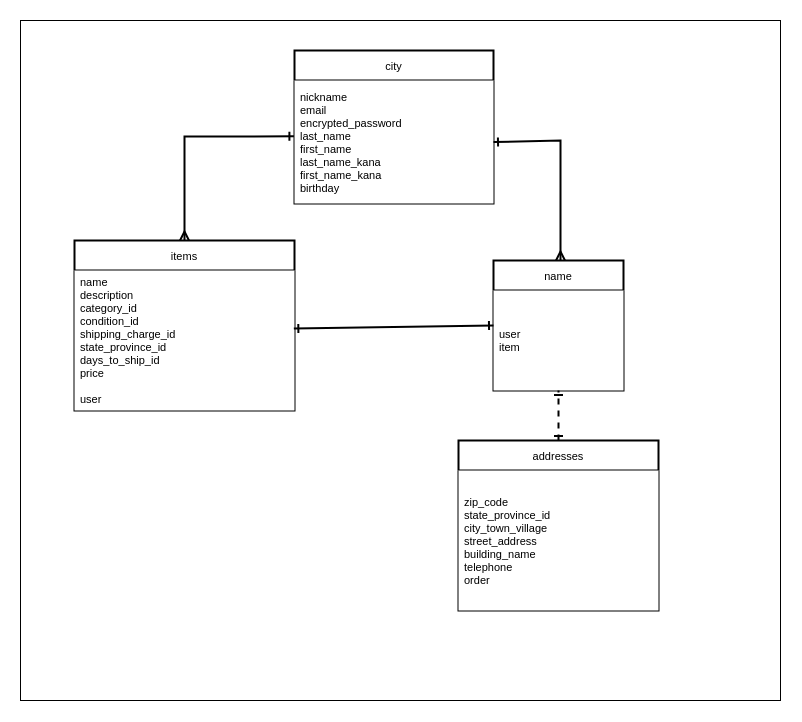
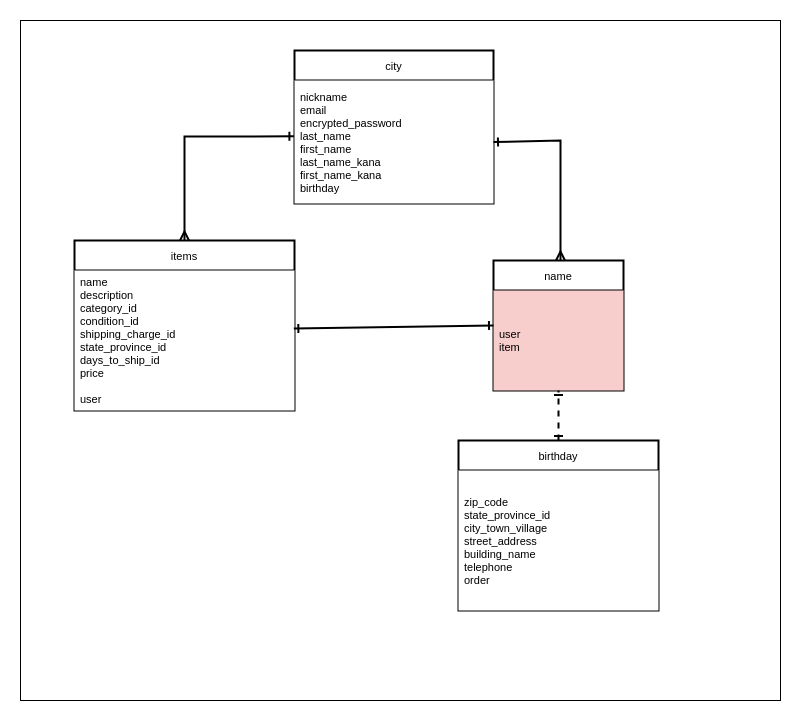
(559, 341) -> (559, 341)
(558, 456) -> (558, 456)
